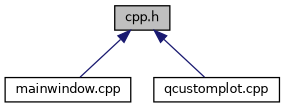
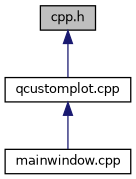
(100, 58) -> (68, 132)
